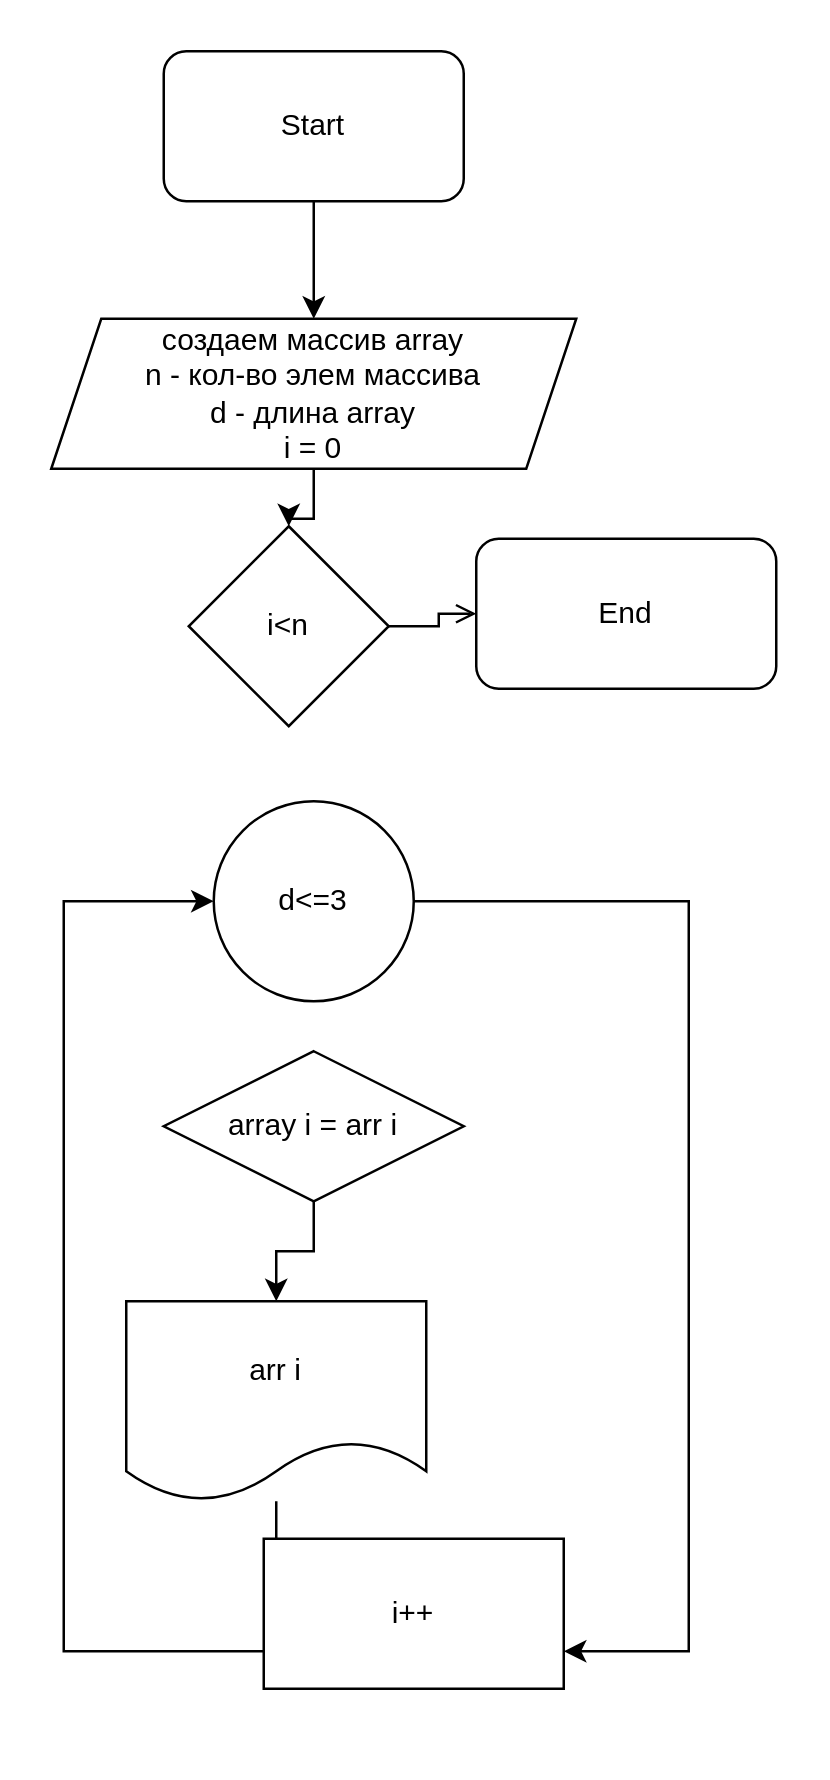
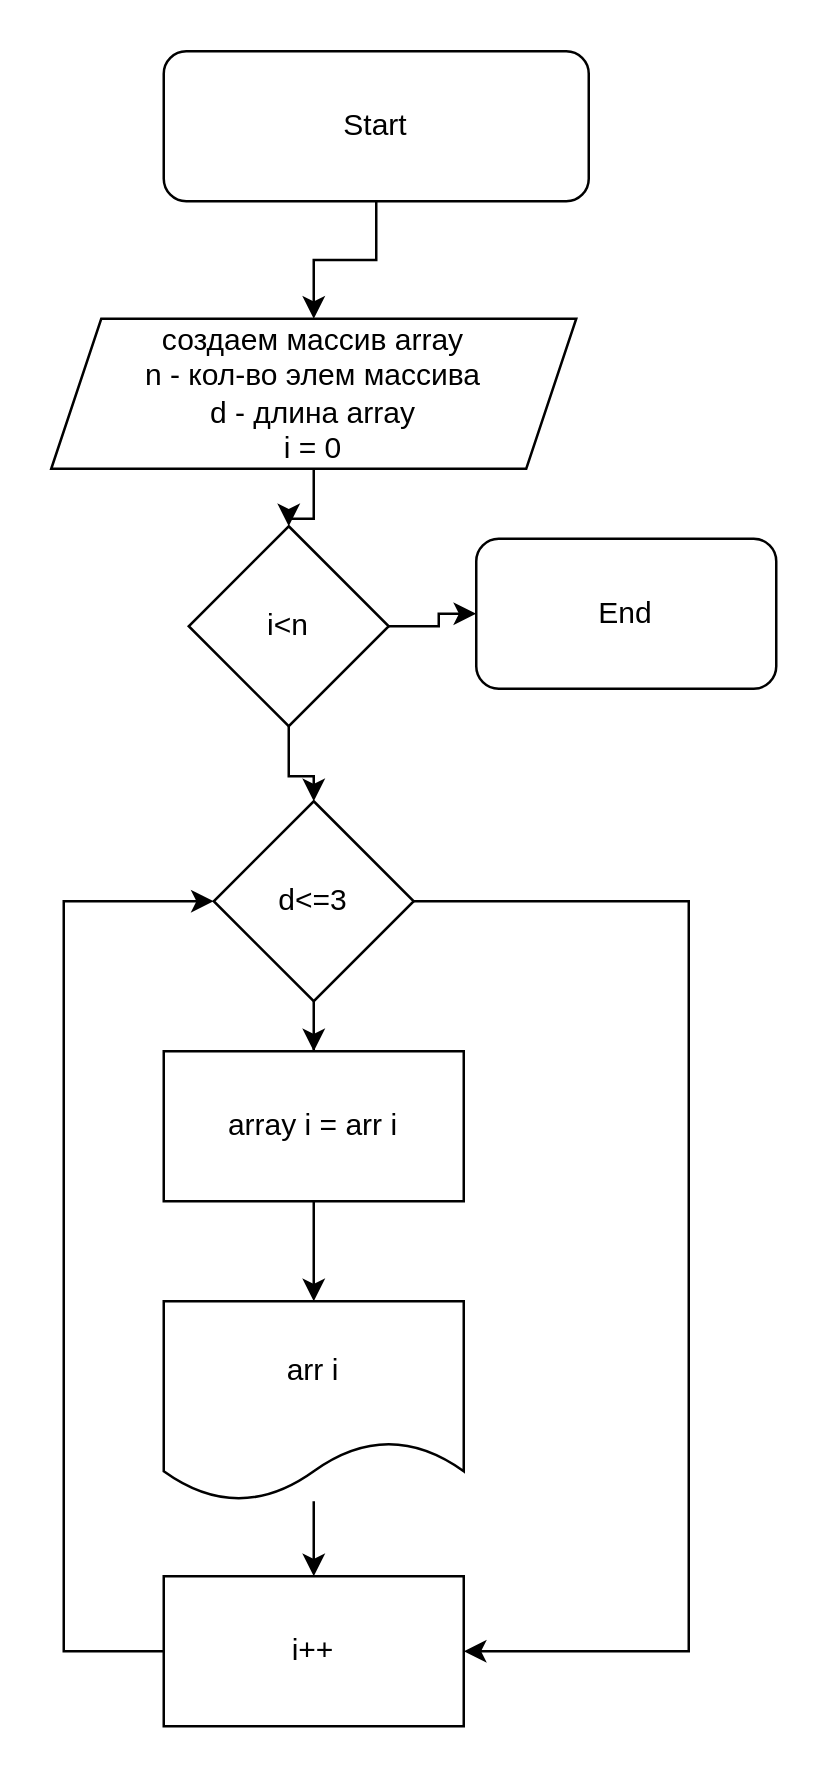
(314, 126) -> (376, 126)
(461, 614) -> (458, 614)
none -> (289, 768)
(314, 901) -> (314, 901)
none -> (314, 1034)
(314, 1126) -> (314, 1126)
(276, 1401) -> (314, 1401)
(414, 1614) -> (314, 1651)
